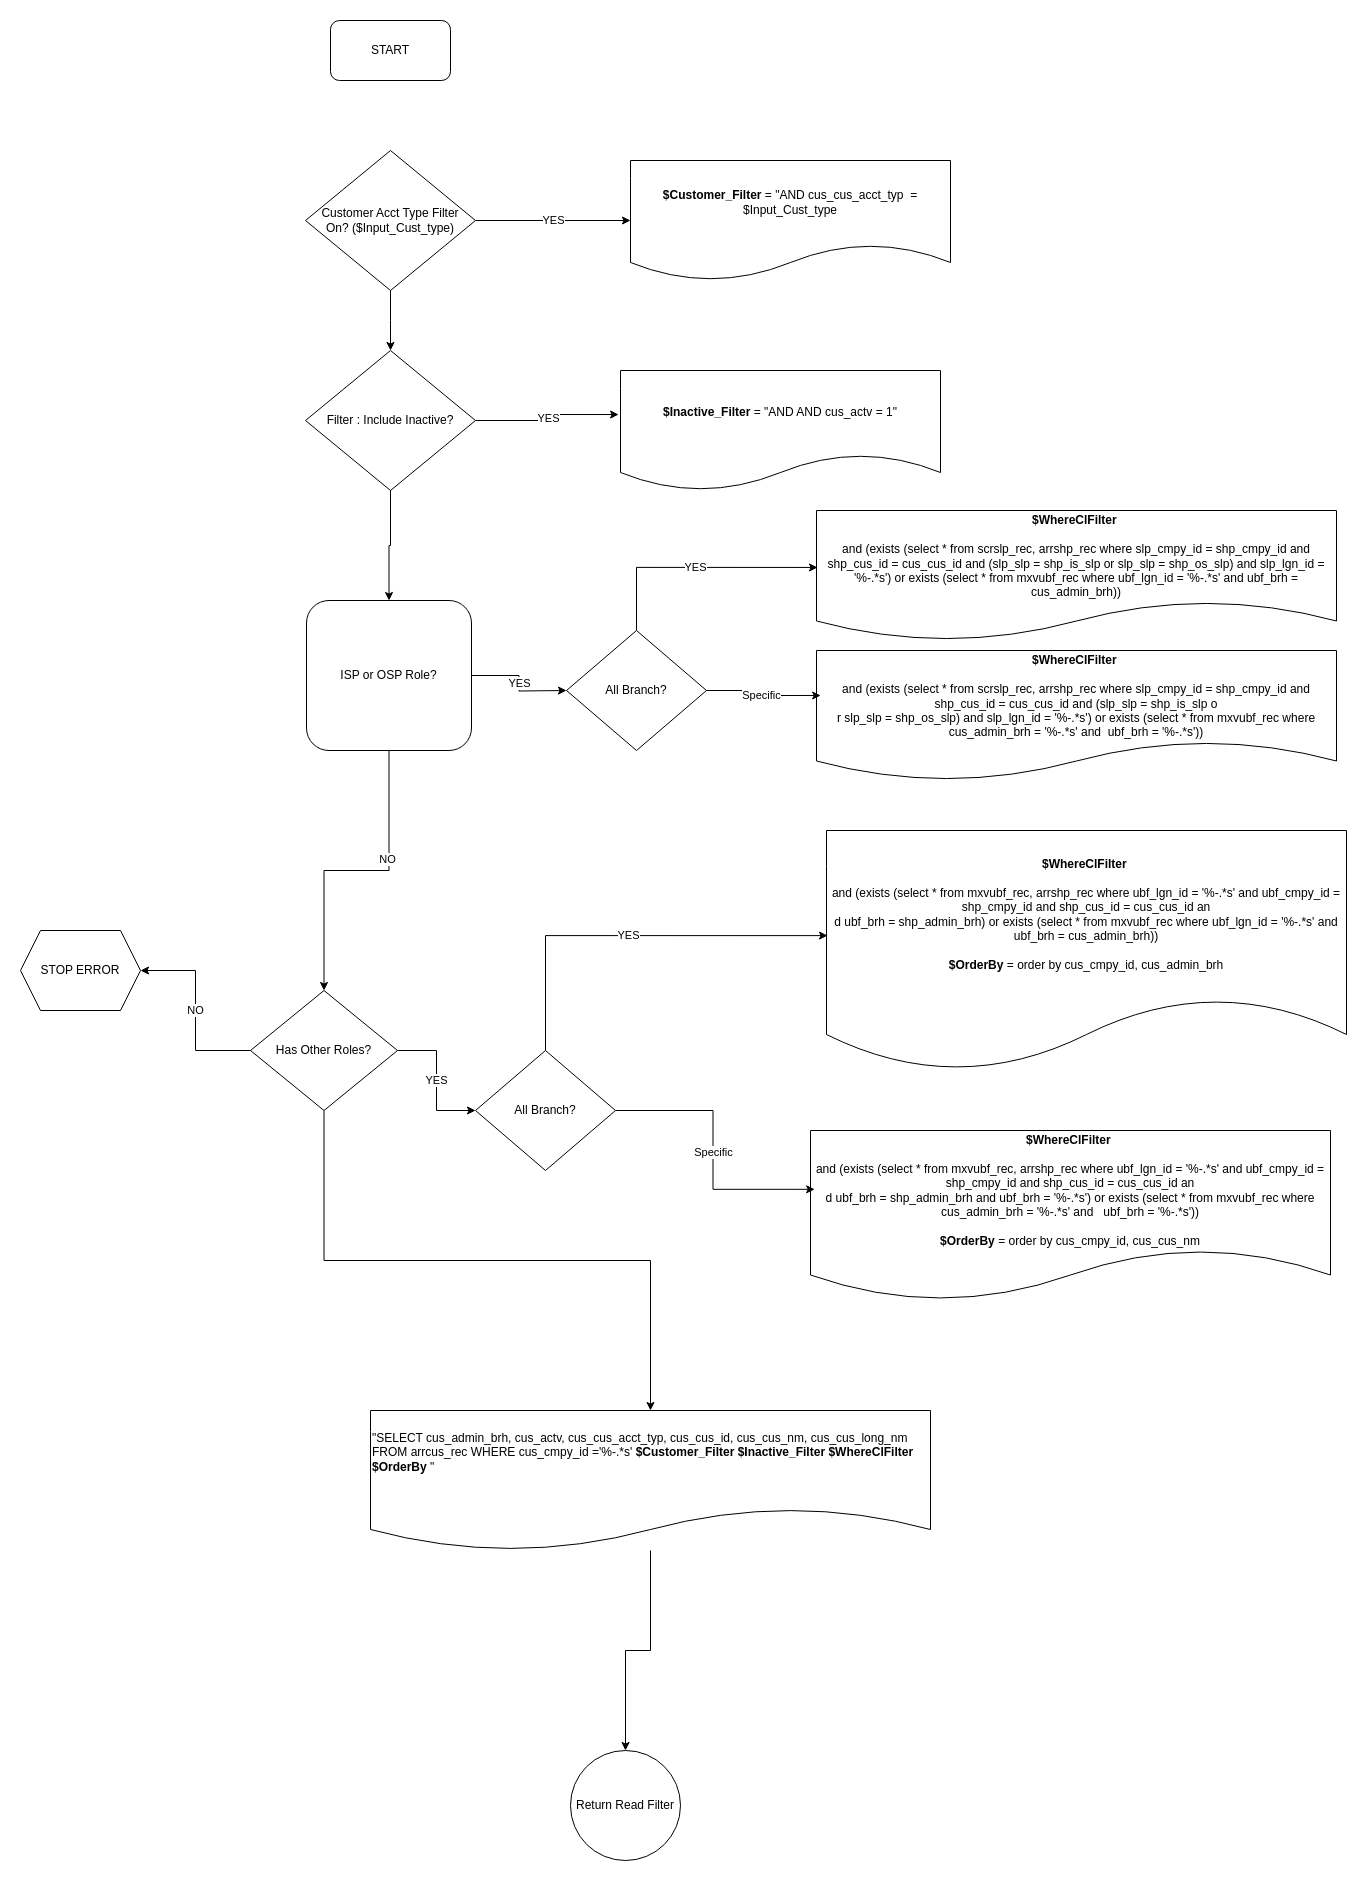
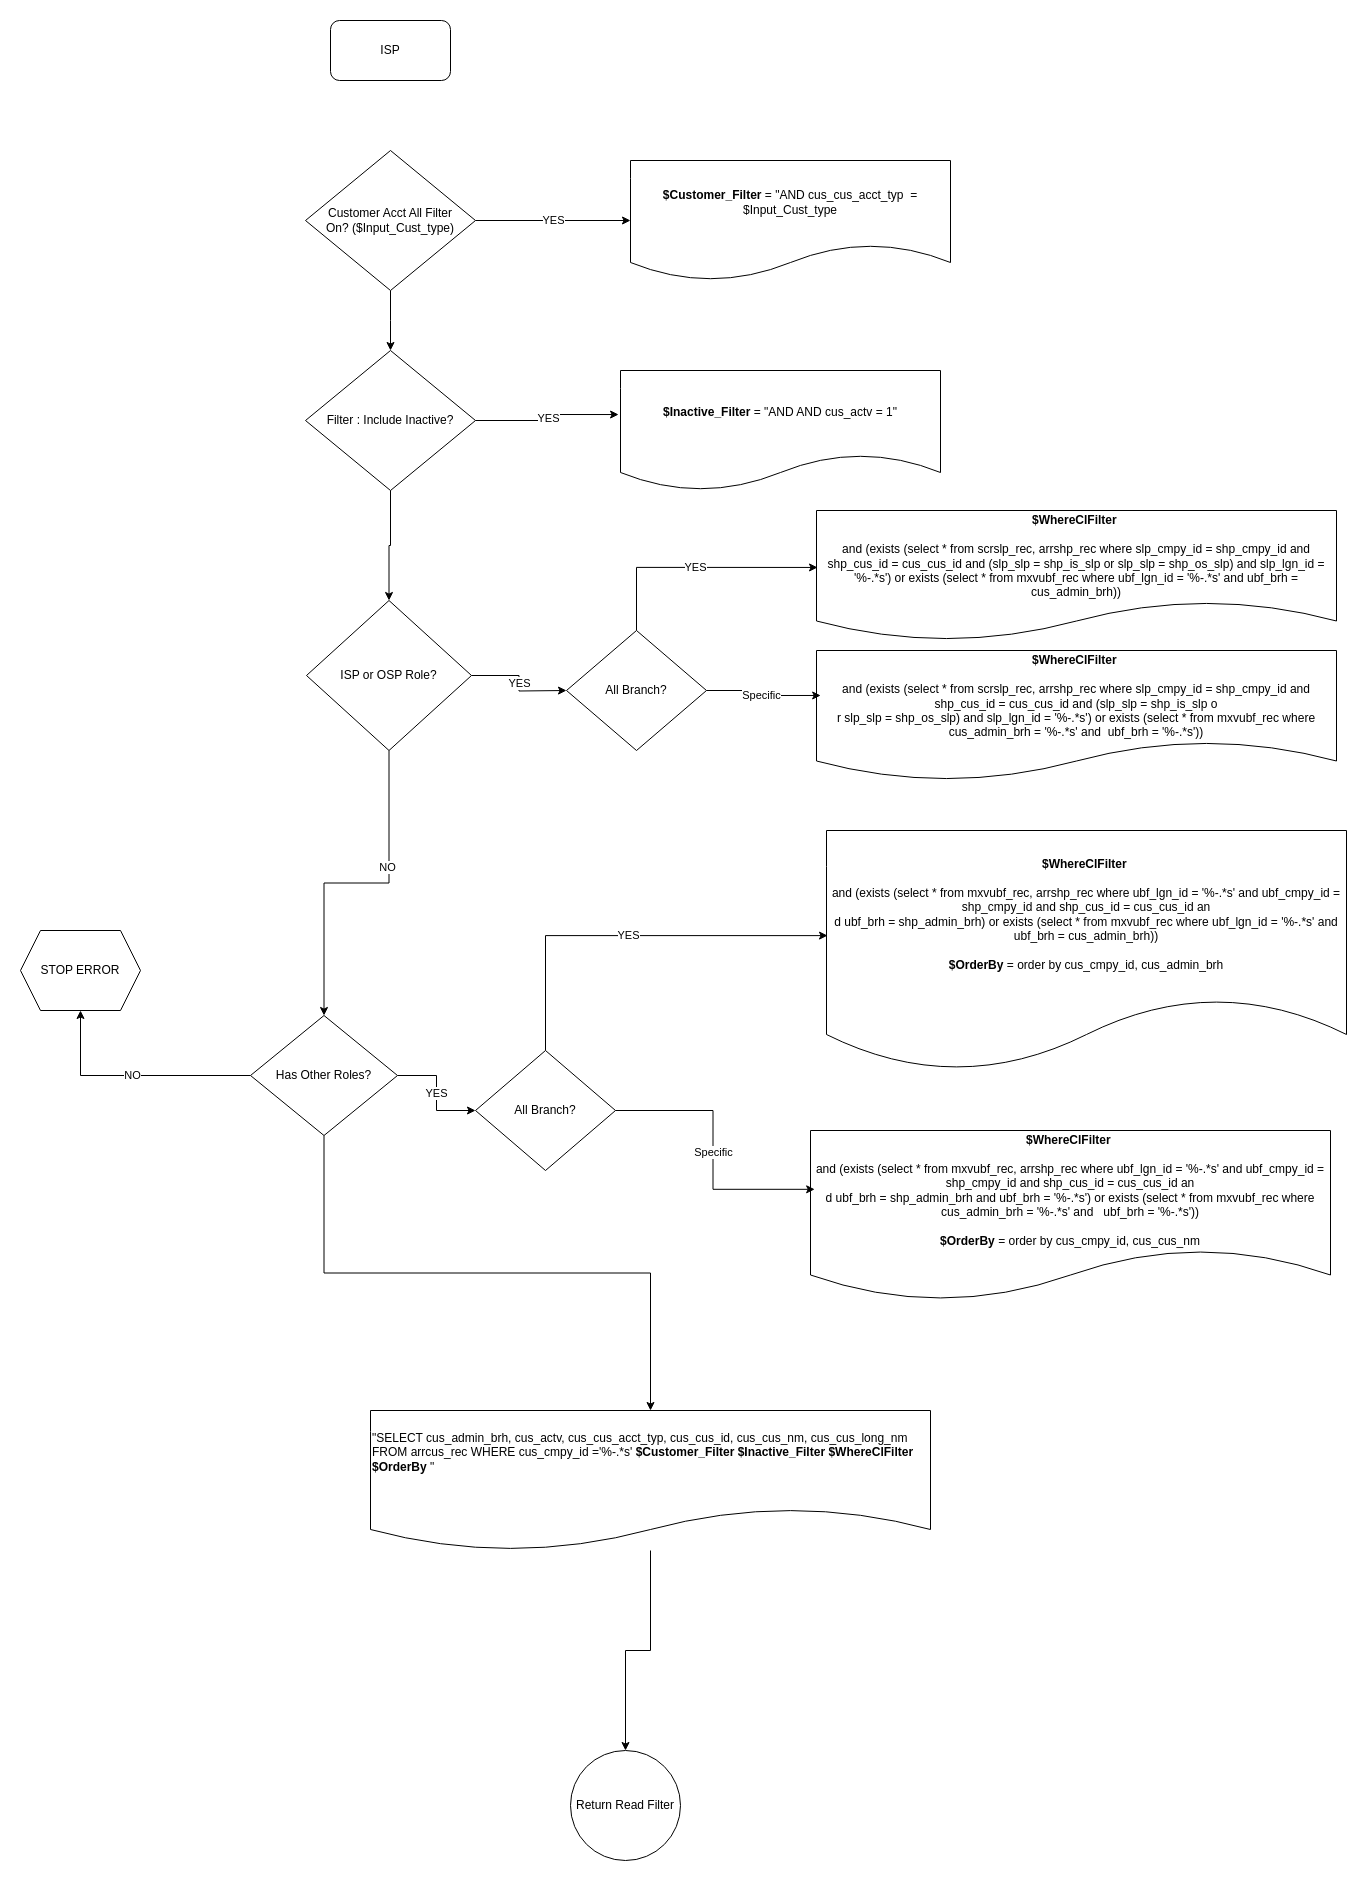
(391, 51) -> (391, 51)
(391, 221) -> (391, 221)
(389, 676) -> (389, 676)
(324, 1051) -> (324, 1076)
